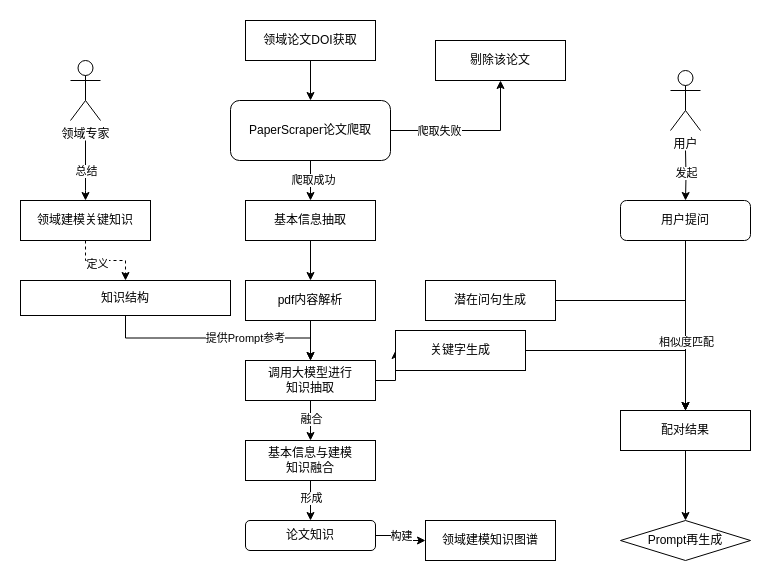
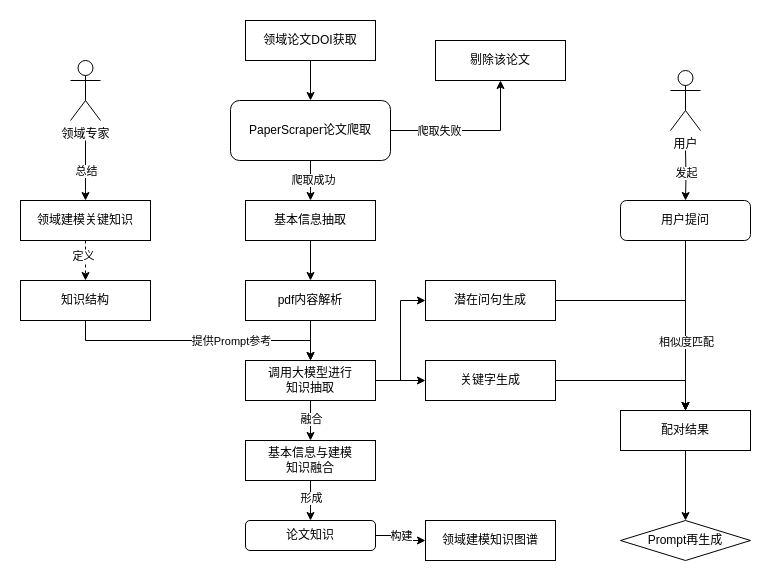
(126, 298) -> (86, 301)
none -> (401, 331)
(461, 351) -> (491, 381)
